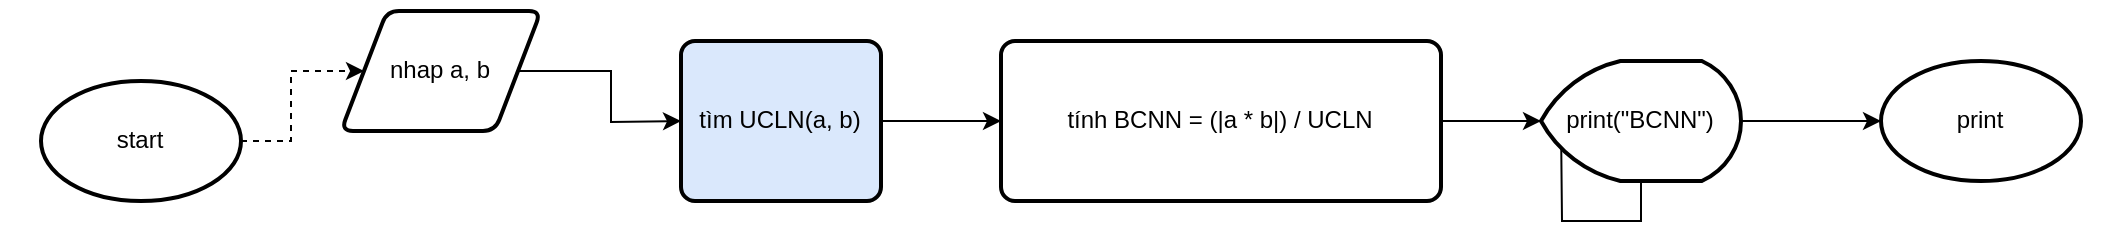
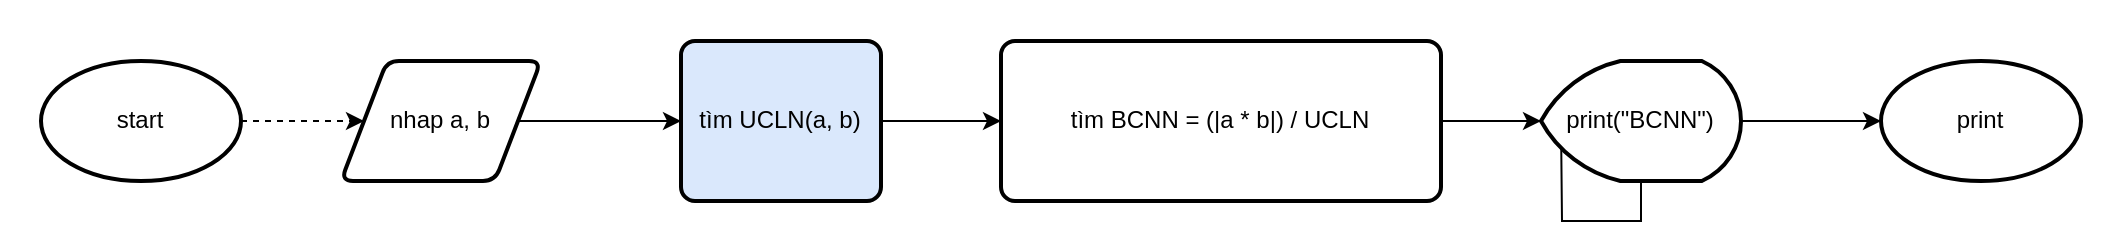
(441, 71) -> (441, 121)
(1221, 121) -> (1221, 121)
(141, 141) -> (141, 121)
